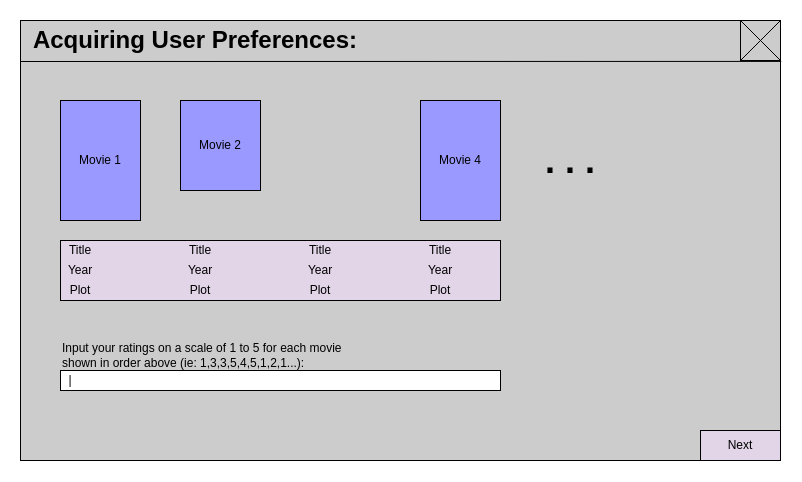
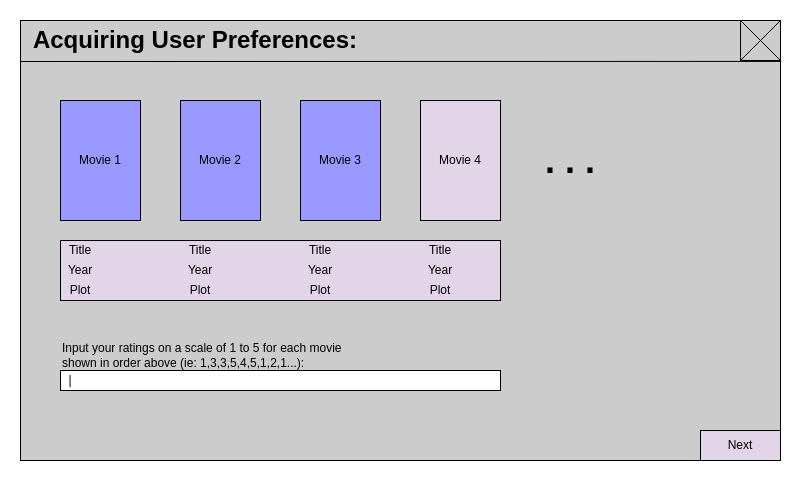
(221, 146) -> (221, 161)
none -> (341, 161)
(461, 161) -> (461, 161)
